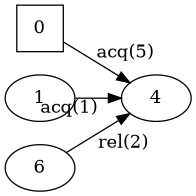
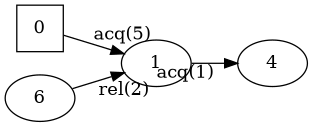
(91, 59) -> (88, 43)
(93, 136) -> (92, 83)
